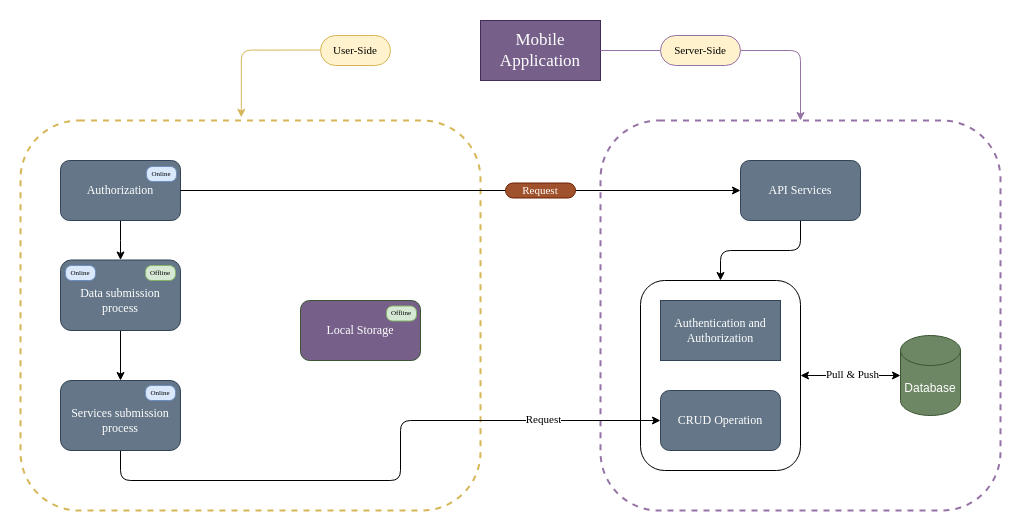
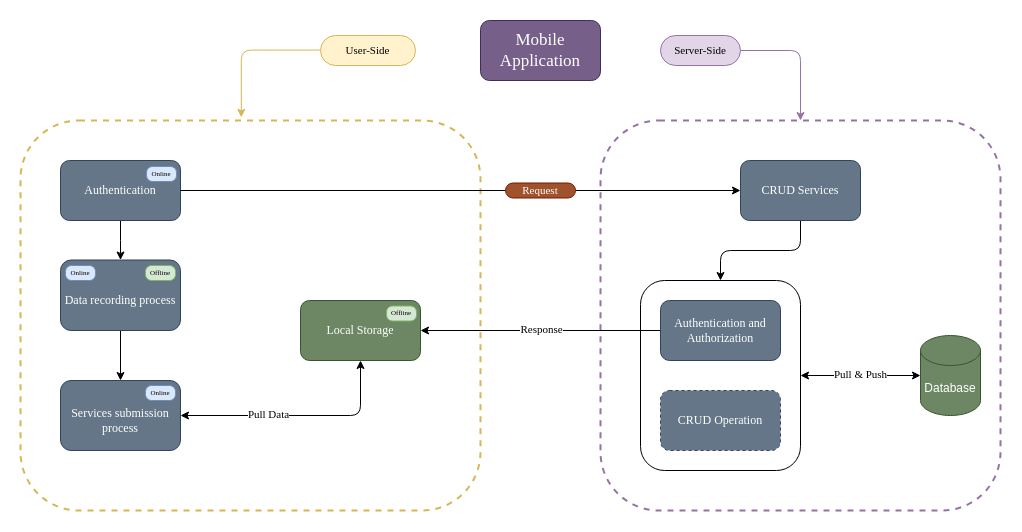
(356, 51) -> (368, 51)
(541, 51) -> (541, 51)
(631, 51) -> none
(701, 51) -> (701, 51)
(121, 191) -> (121, 191)
(801, 191) -> (801, 191)
(121, 301) -> (121, 301)
(361, 331) -> (361, 331)
none -> (544, 331)
(721, 331) -> (721, 331)
(931, 376) -> (951, 376)
none -> (292, 416)
(721, 421) -> (721, 421)
(399, 477) -> none
